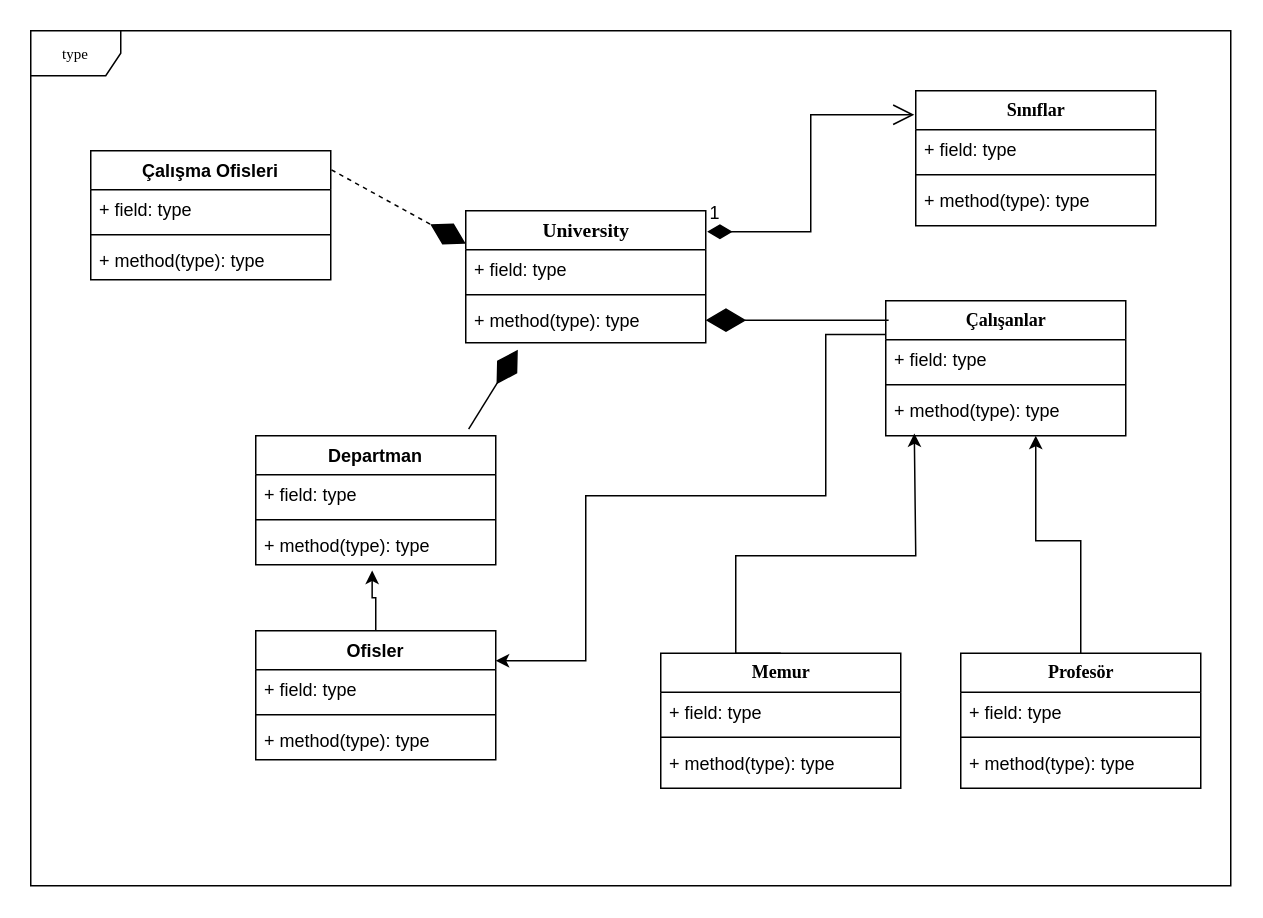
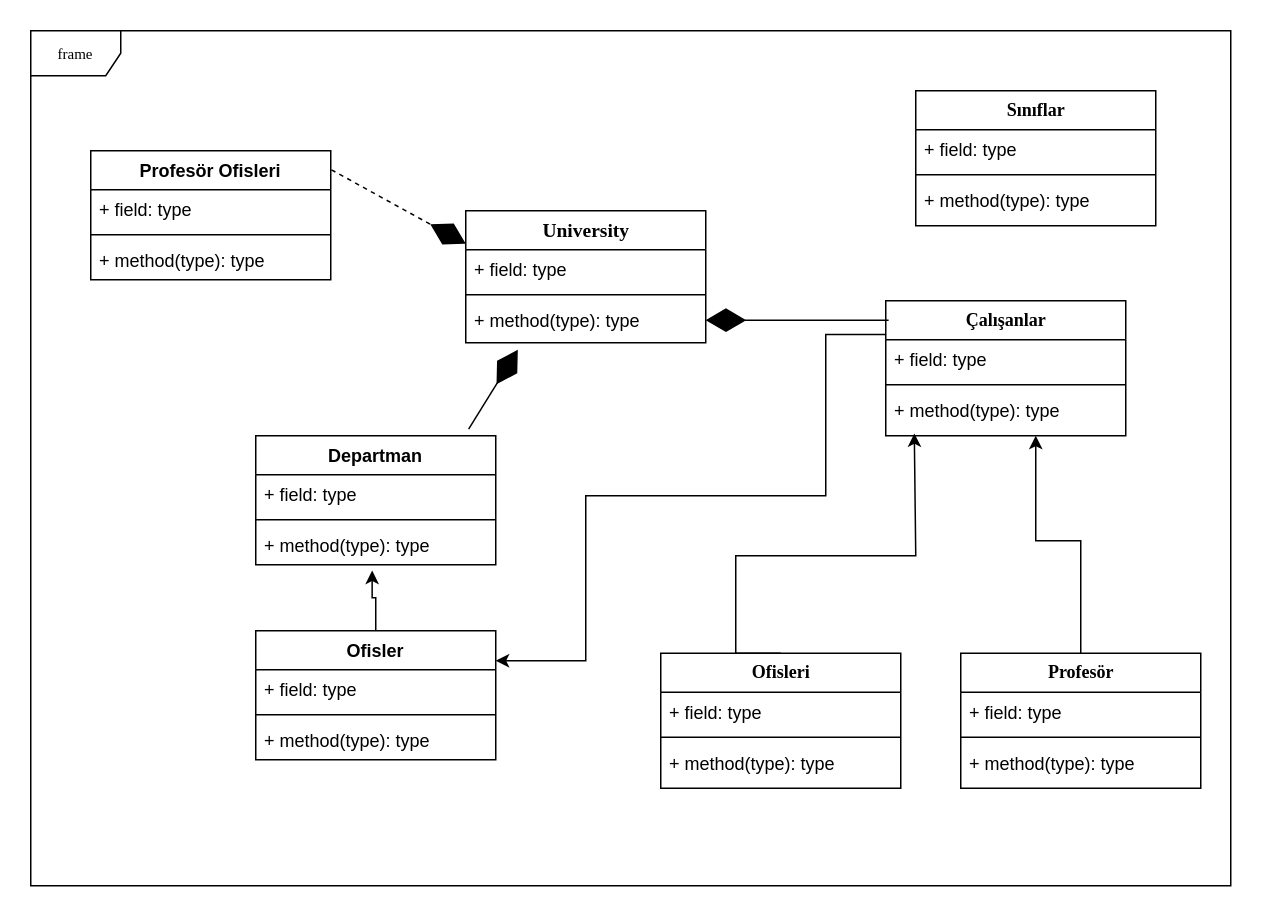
(76, 53) -> (76, 53)
(811, 163) -> none
(210, 171) -> (210, 171)
(782, 673) -> (782, 673)
